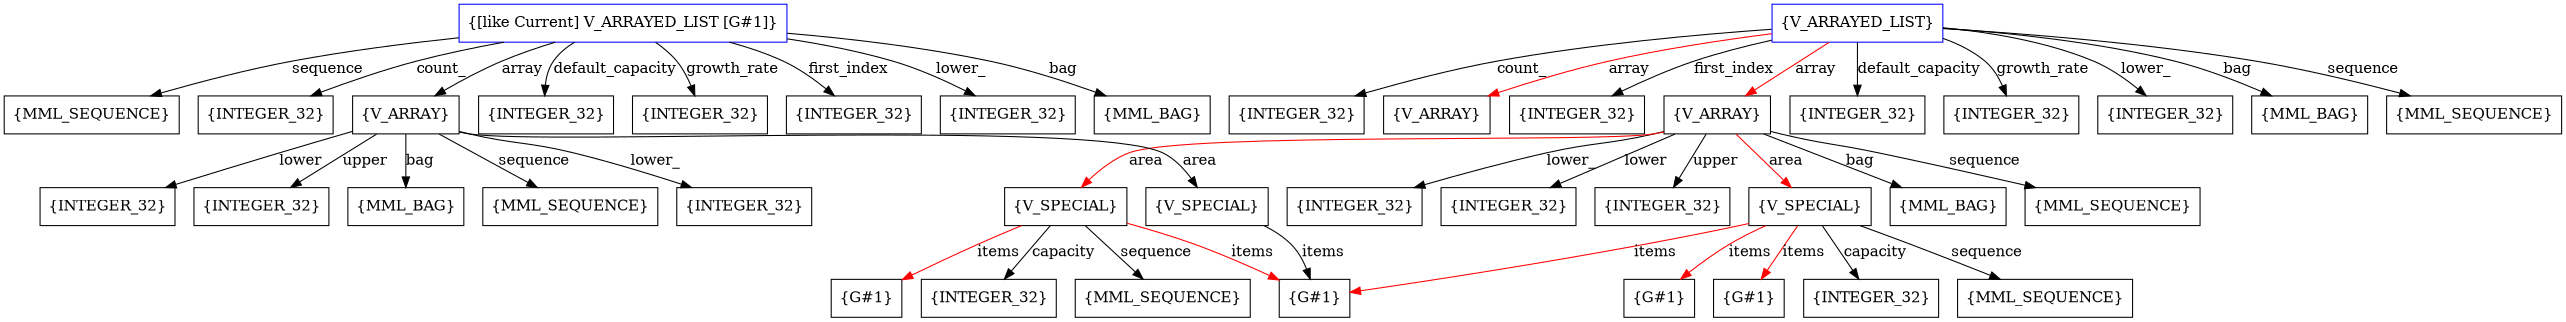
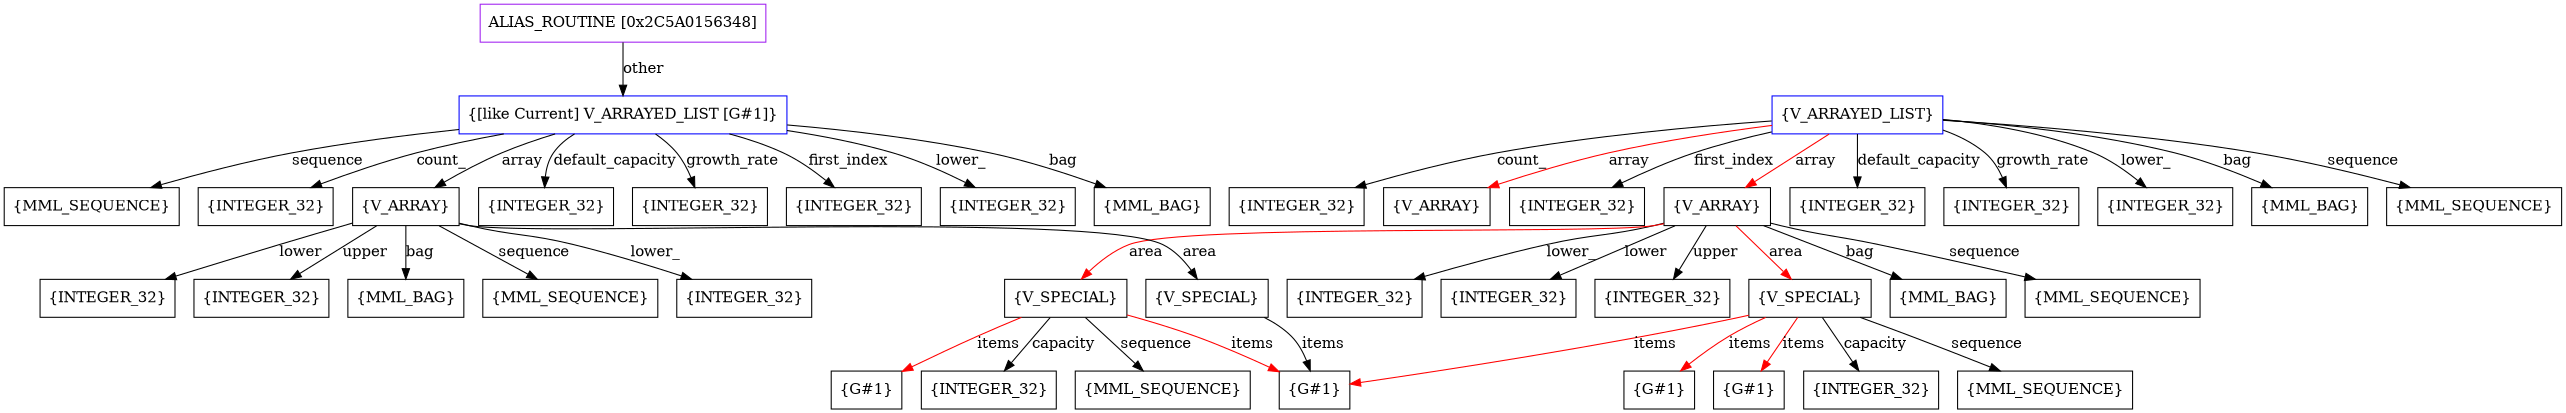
none -> (623, 23)
